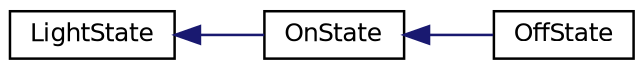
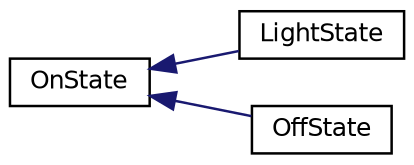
(232, 35) -> (207, 57)
